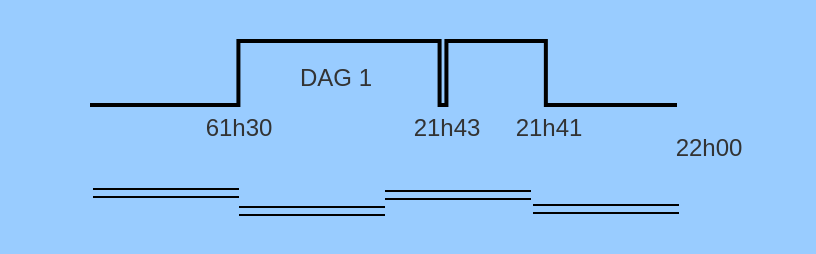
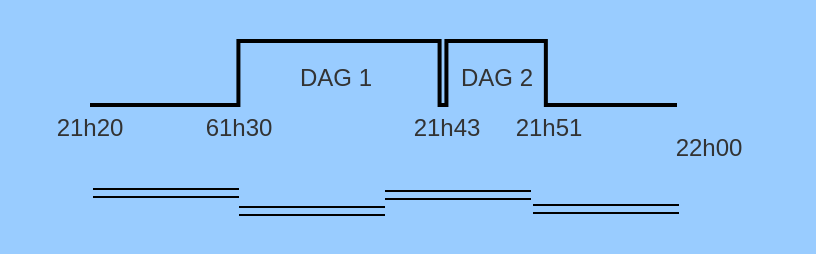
none -> (498, 78)
none -> (91, 128)
(550, 129) -> (550, 129)
